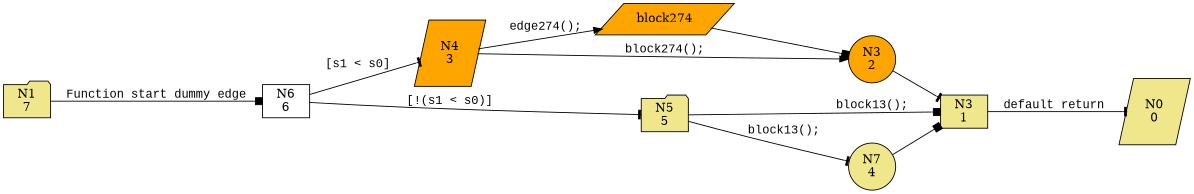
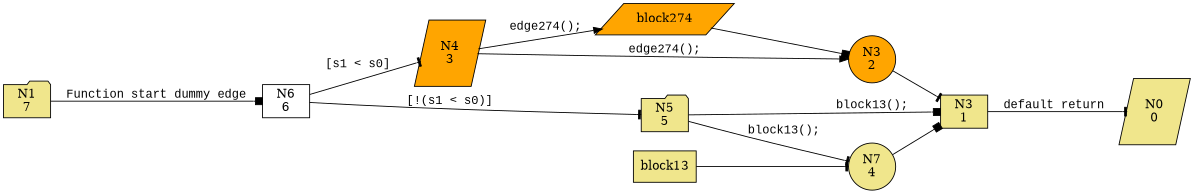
(665, 49) -> (665, 49)
none -> (665, 167)
